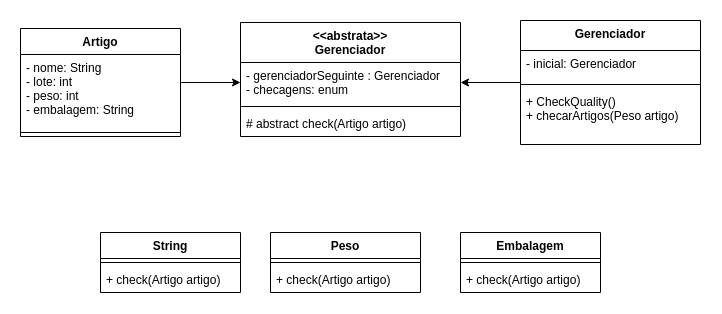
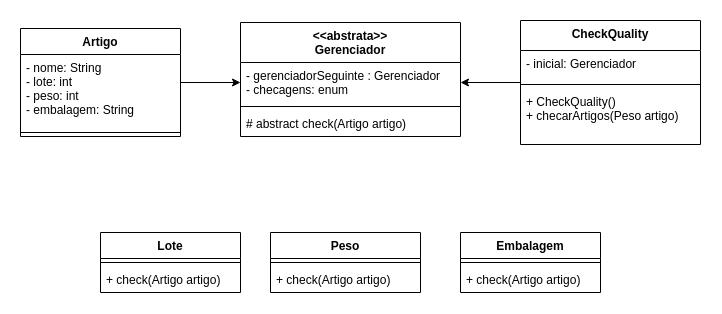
(610, 34) -> (610, 34)
(170, 246) -> (170, 246)
